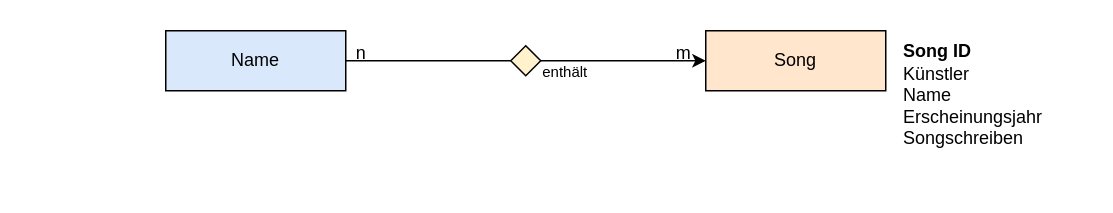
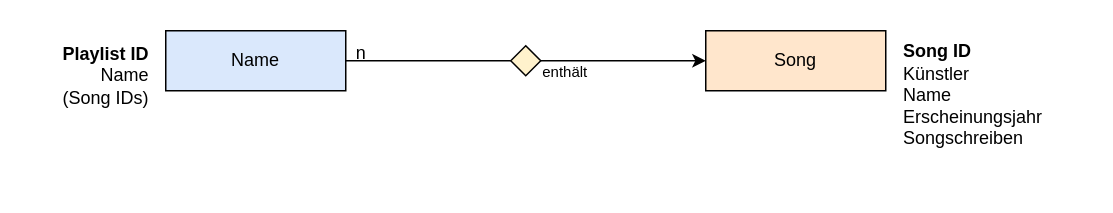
(683, 53) -> none
none -> (91, 76)
